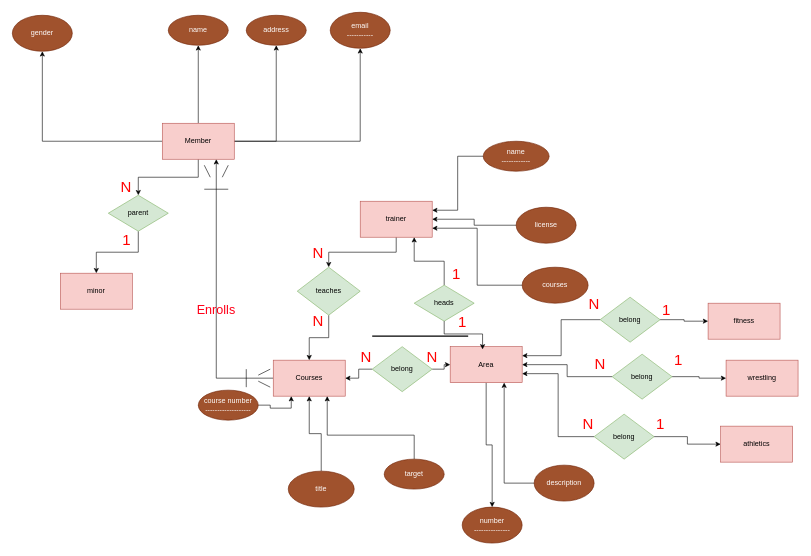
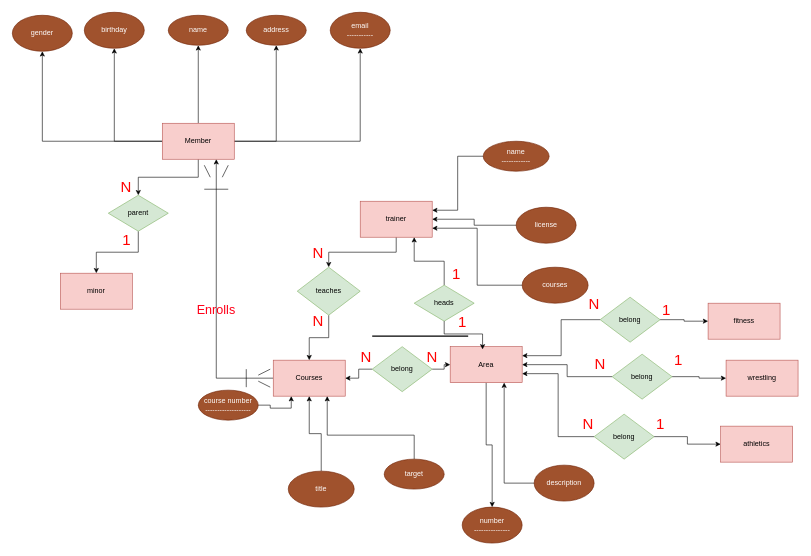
none -> (114, 30)
none -> (114, 53)
